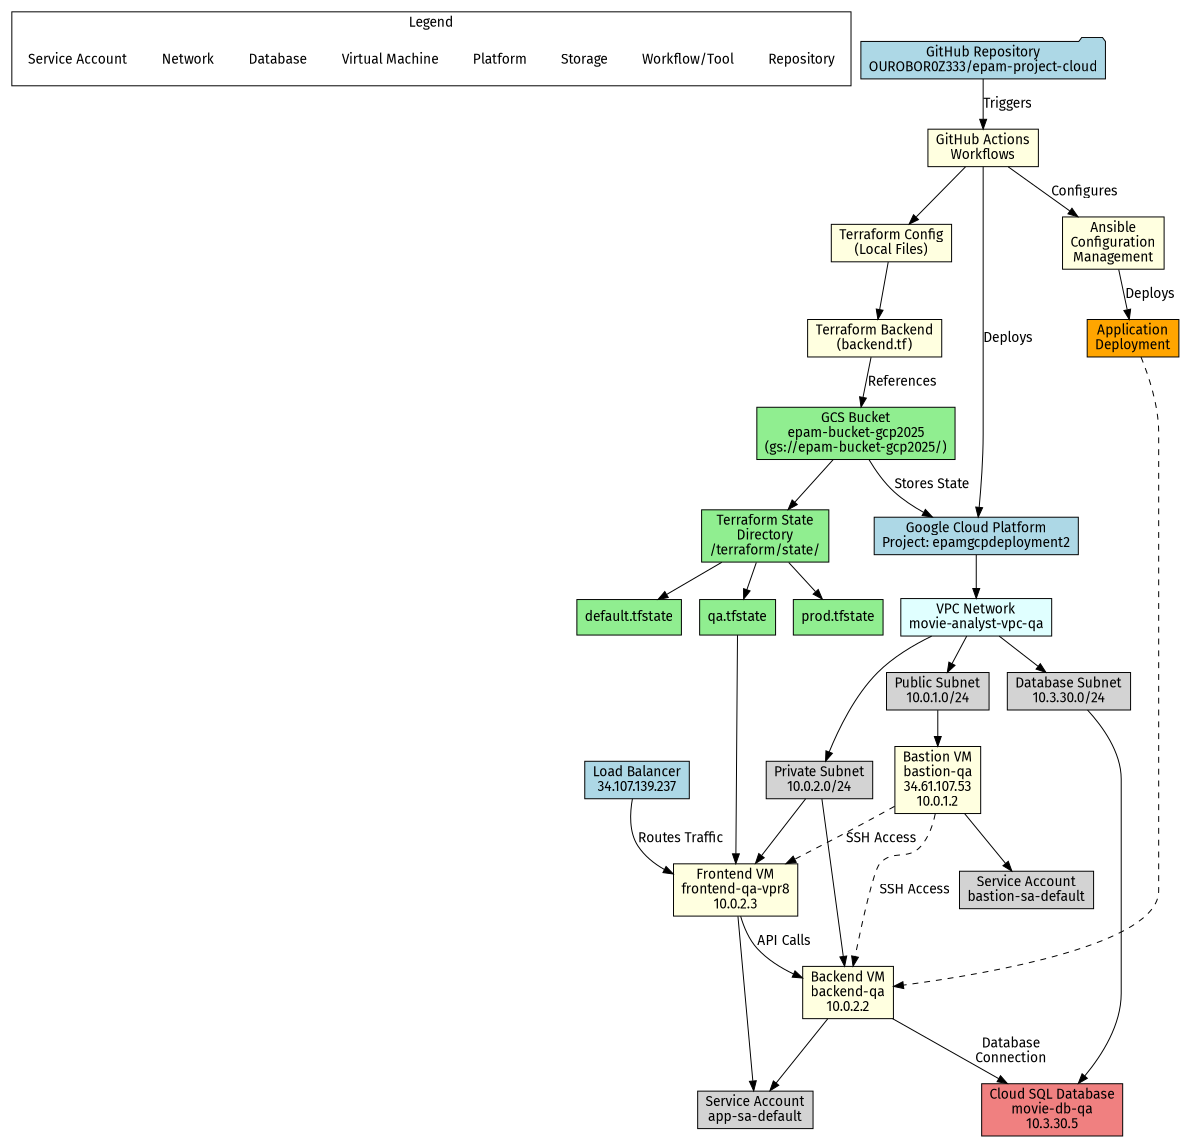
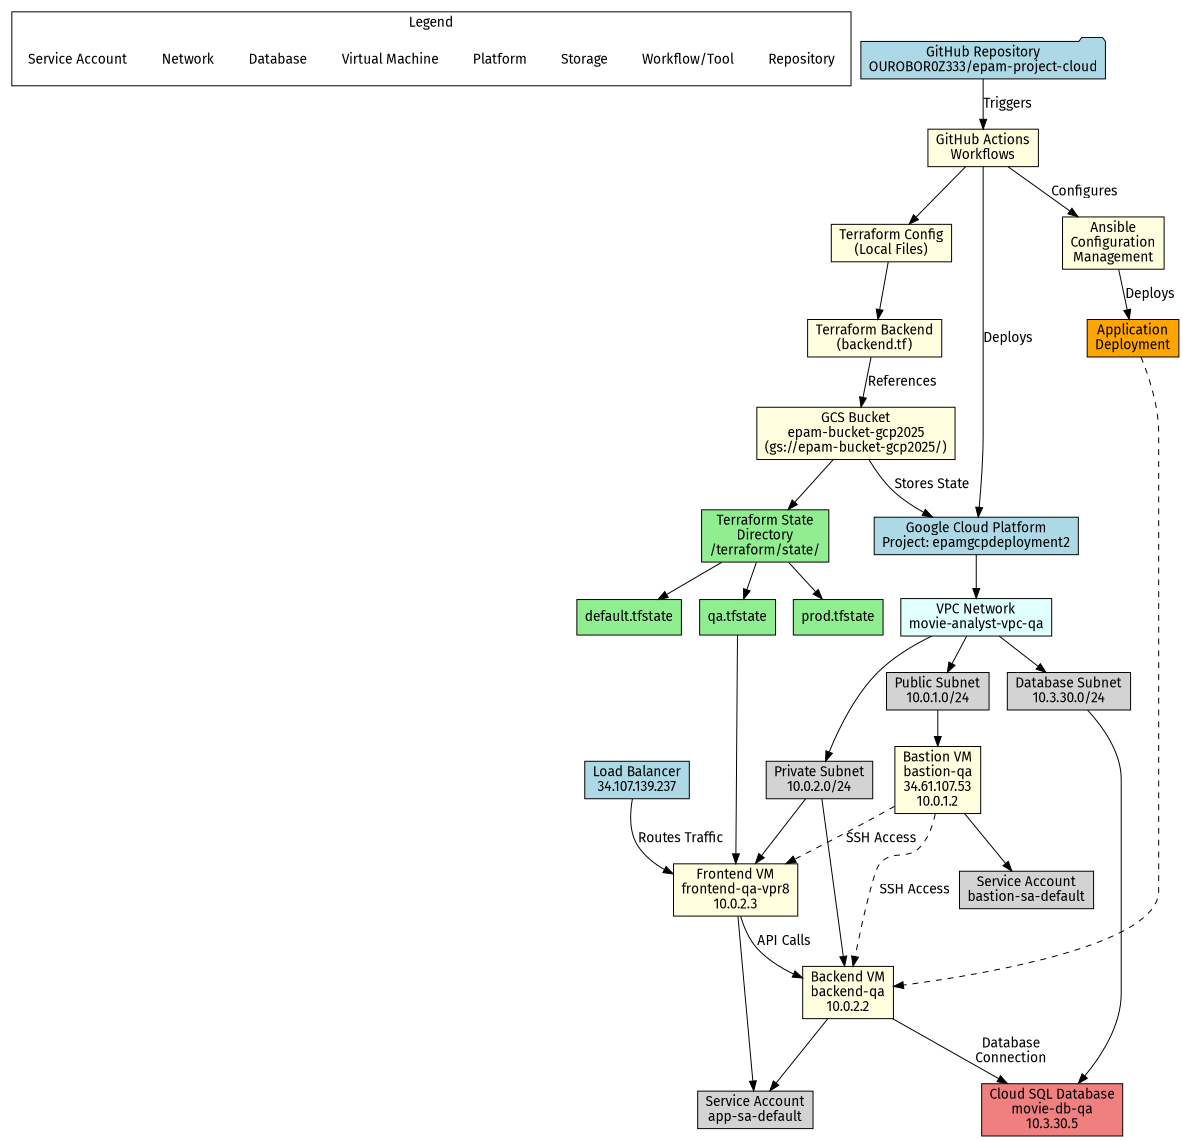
(856, 433) -> (856, 433)
